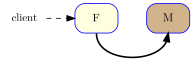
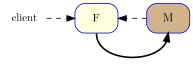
none -> (137, 18)
